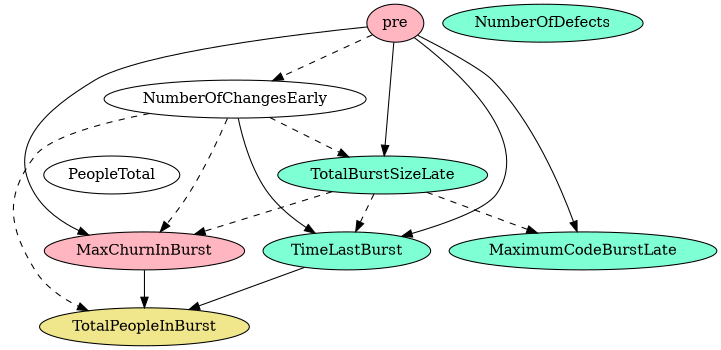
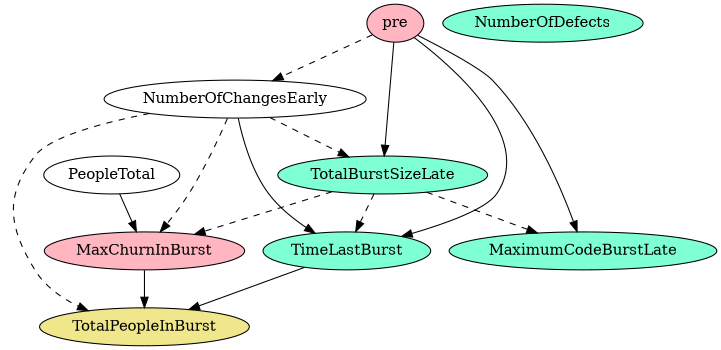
(129, 67) -> (126, 208)
